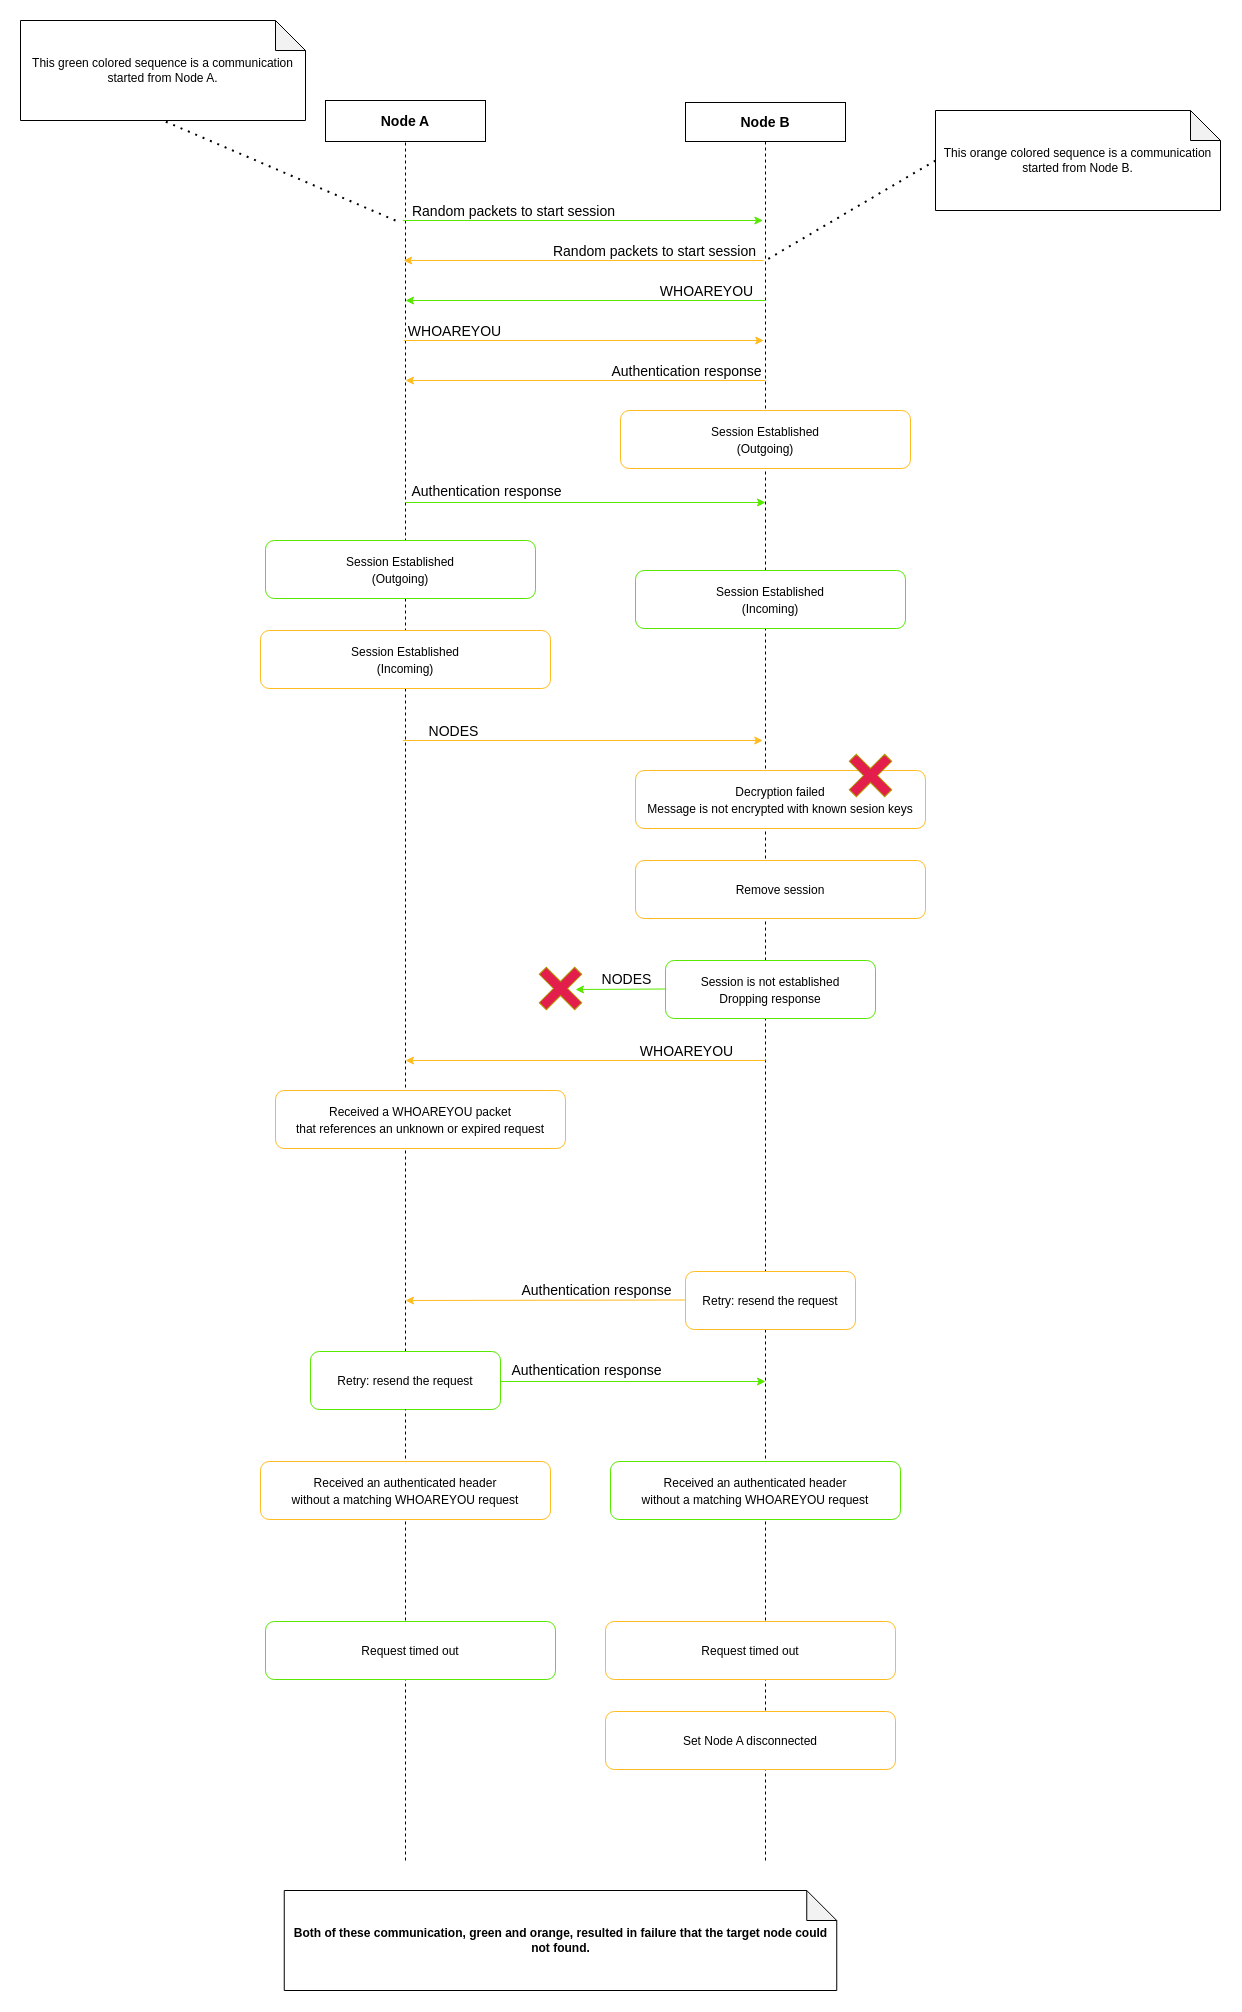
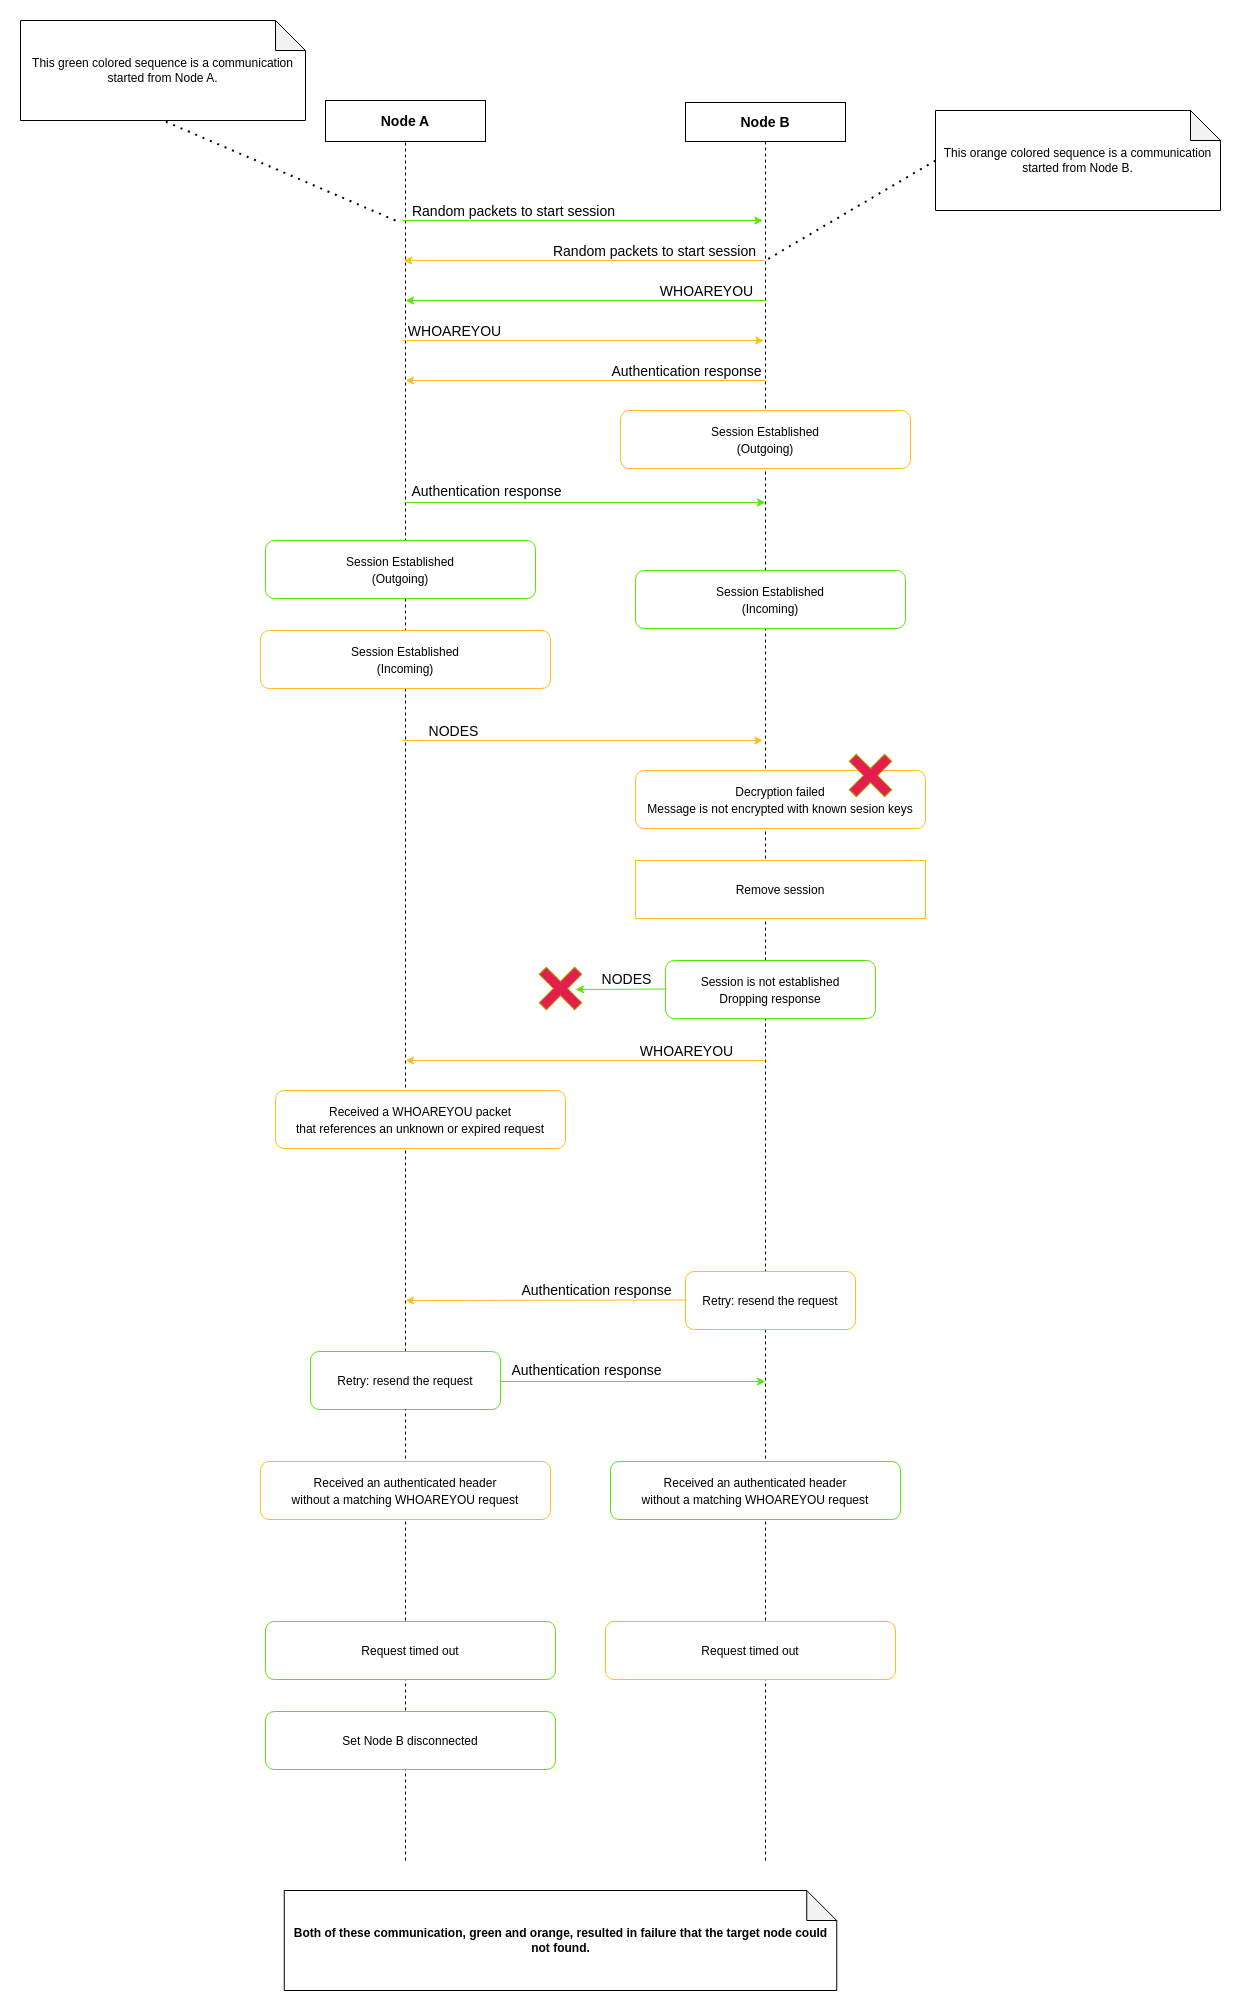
(781, 890) -> (781, 890)
none -> (411, 1741)
(751, 1741) -> none
